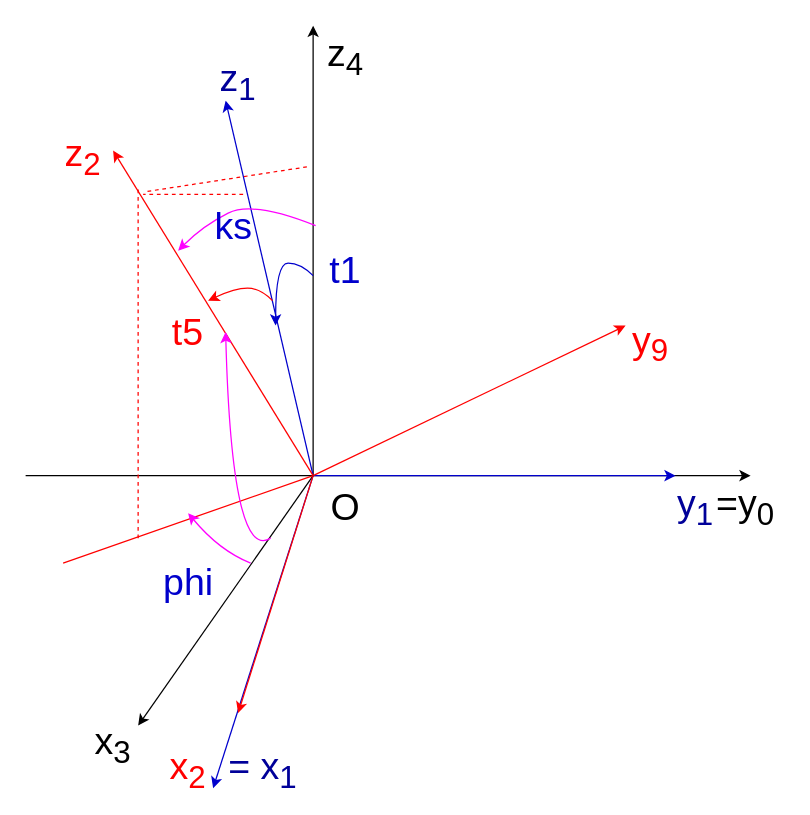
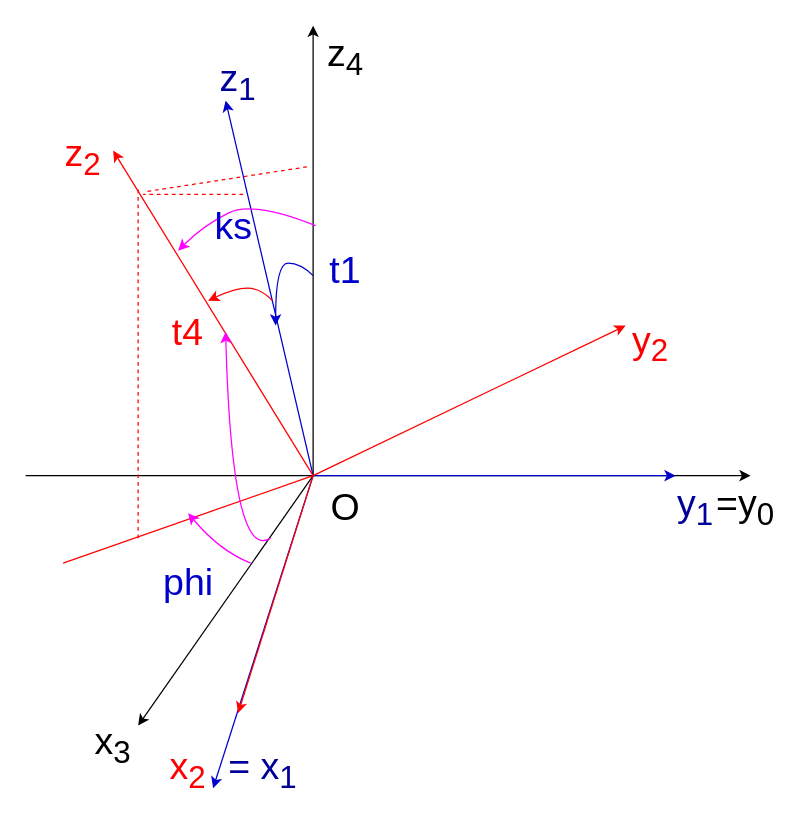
(188, 332) -> (188, 332)
(651, 343) -> (651, 343)
